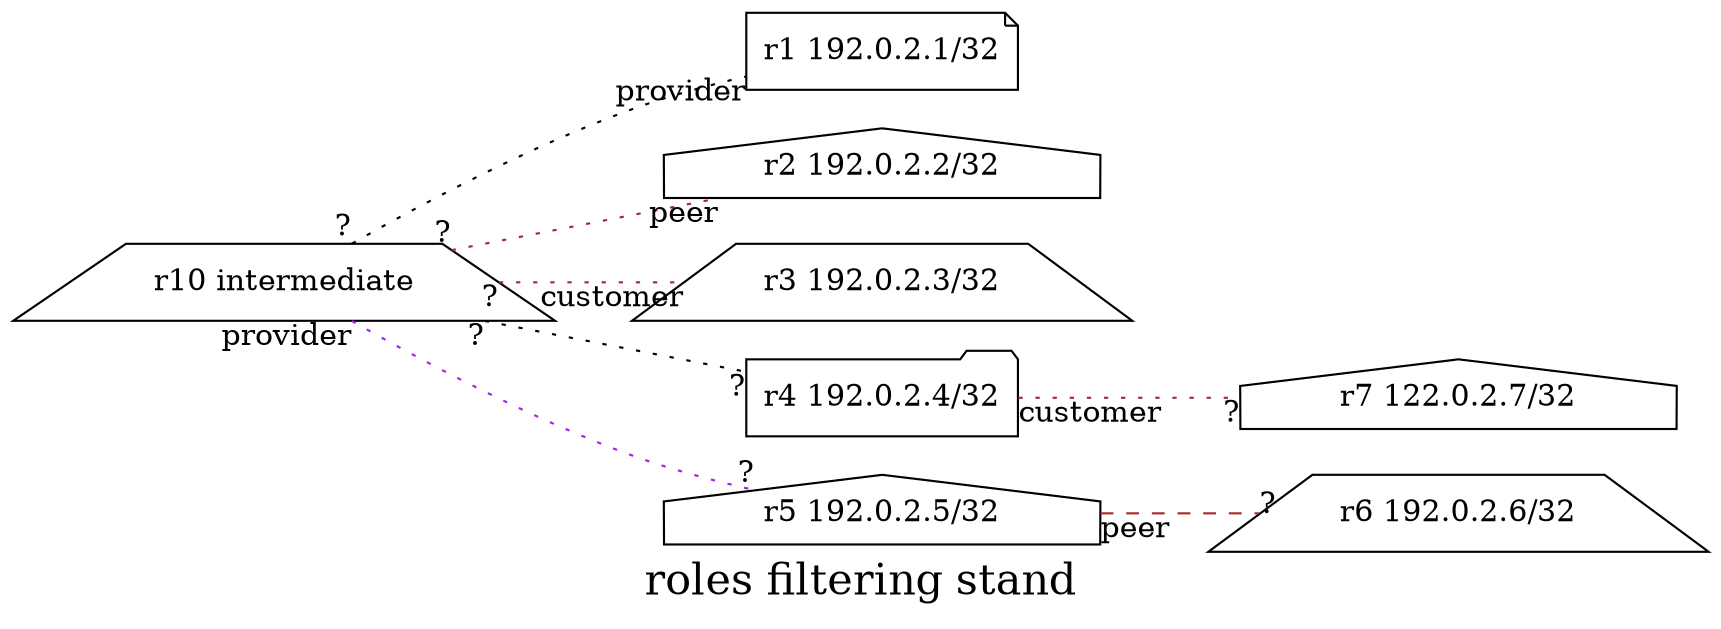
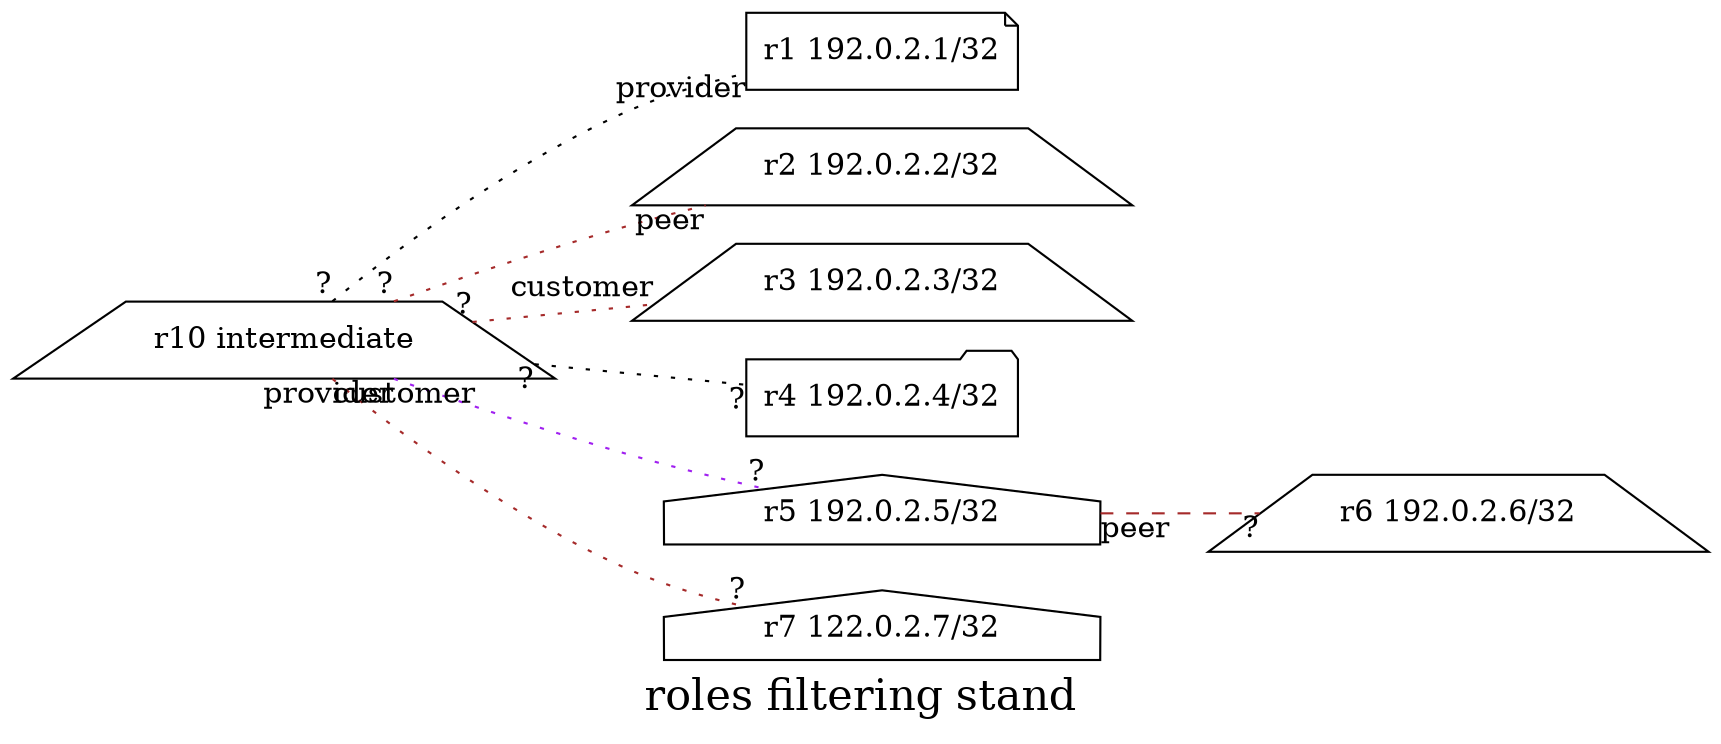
(882, 167) -> (882, 167)
(1129, 398) -> (527, 516)
